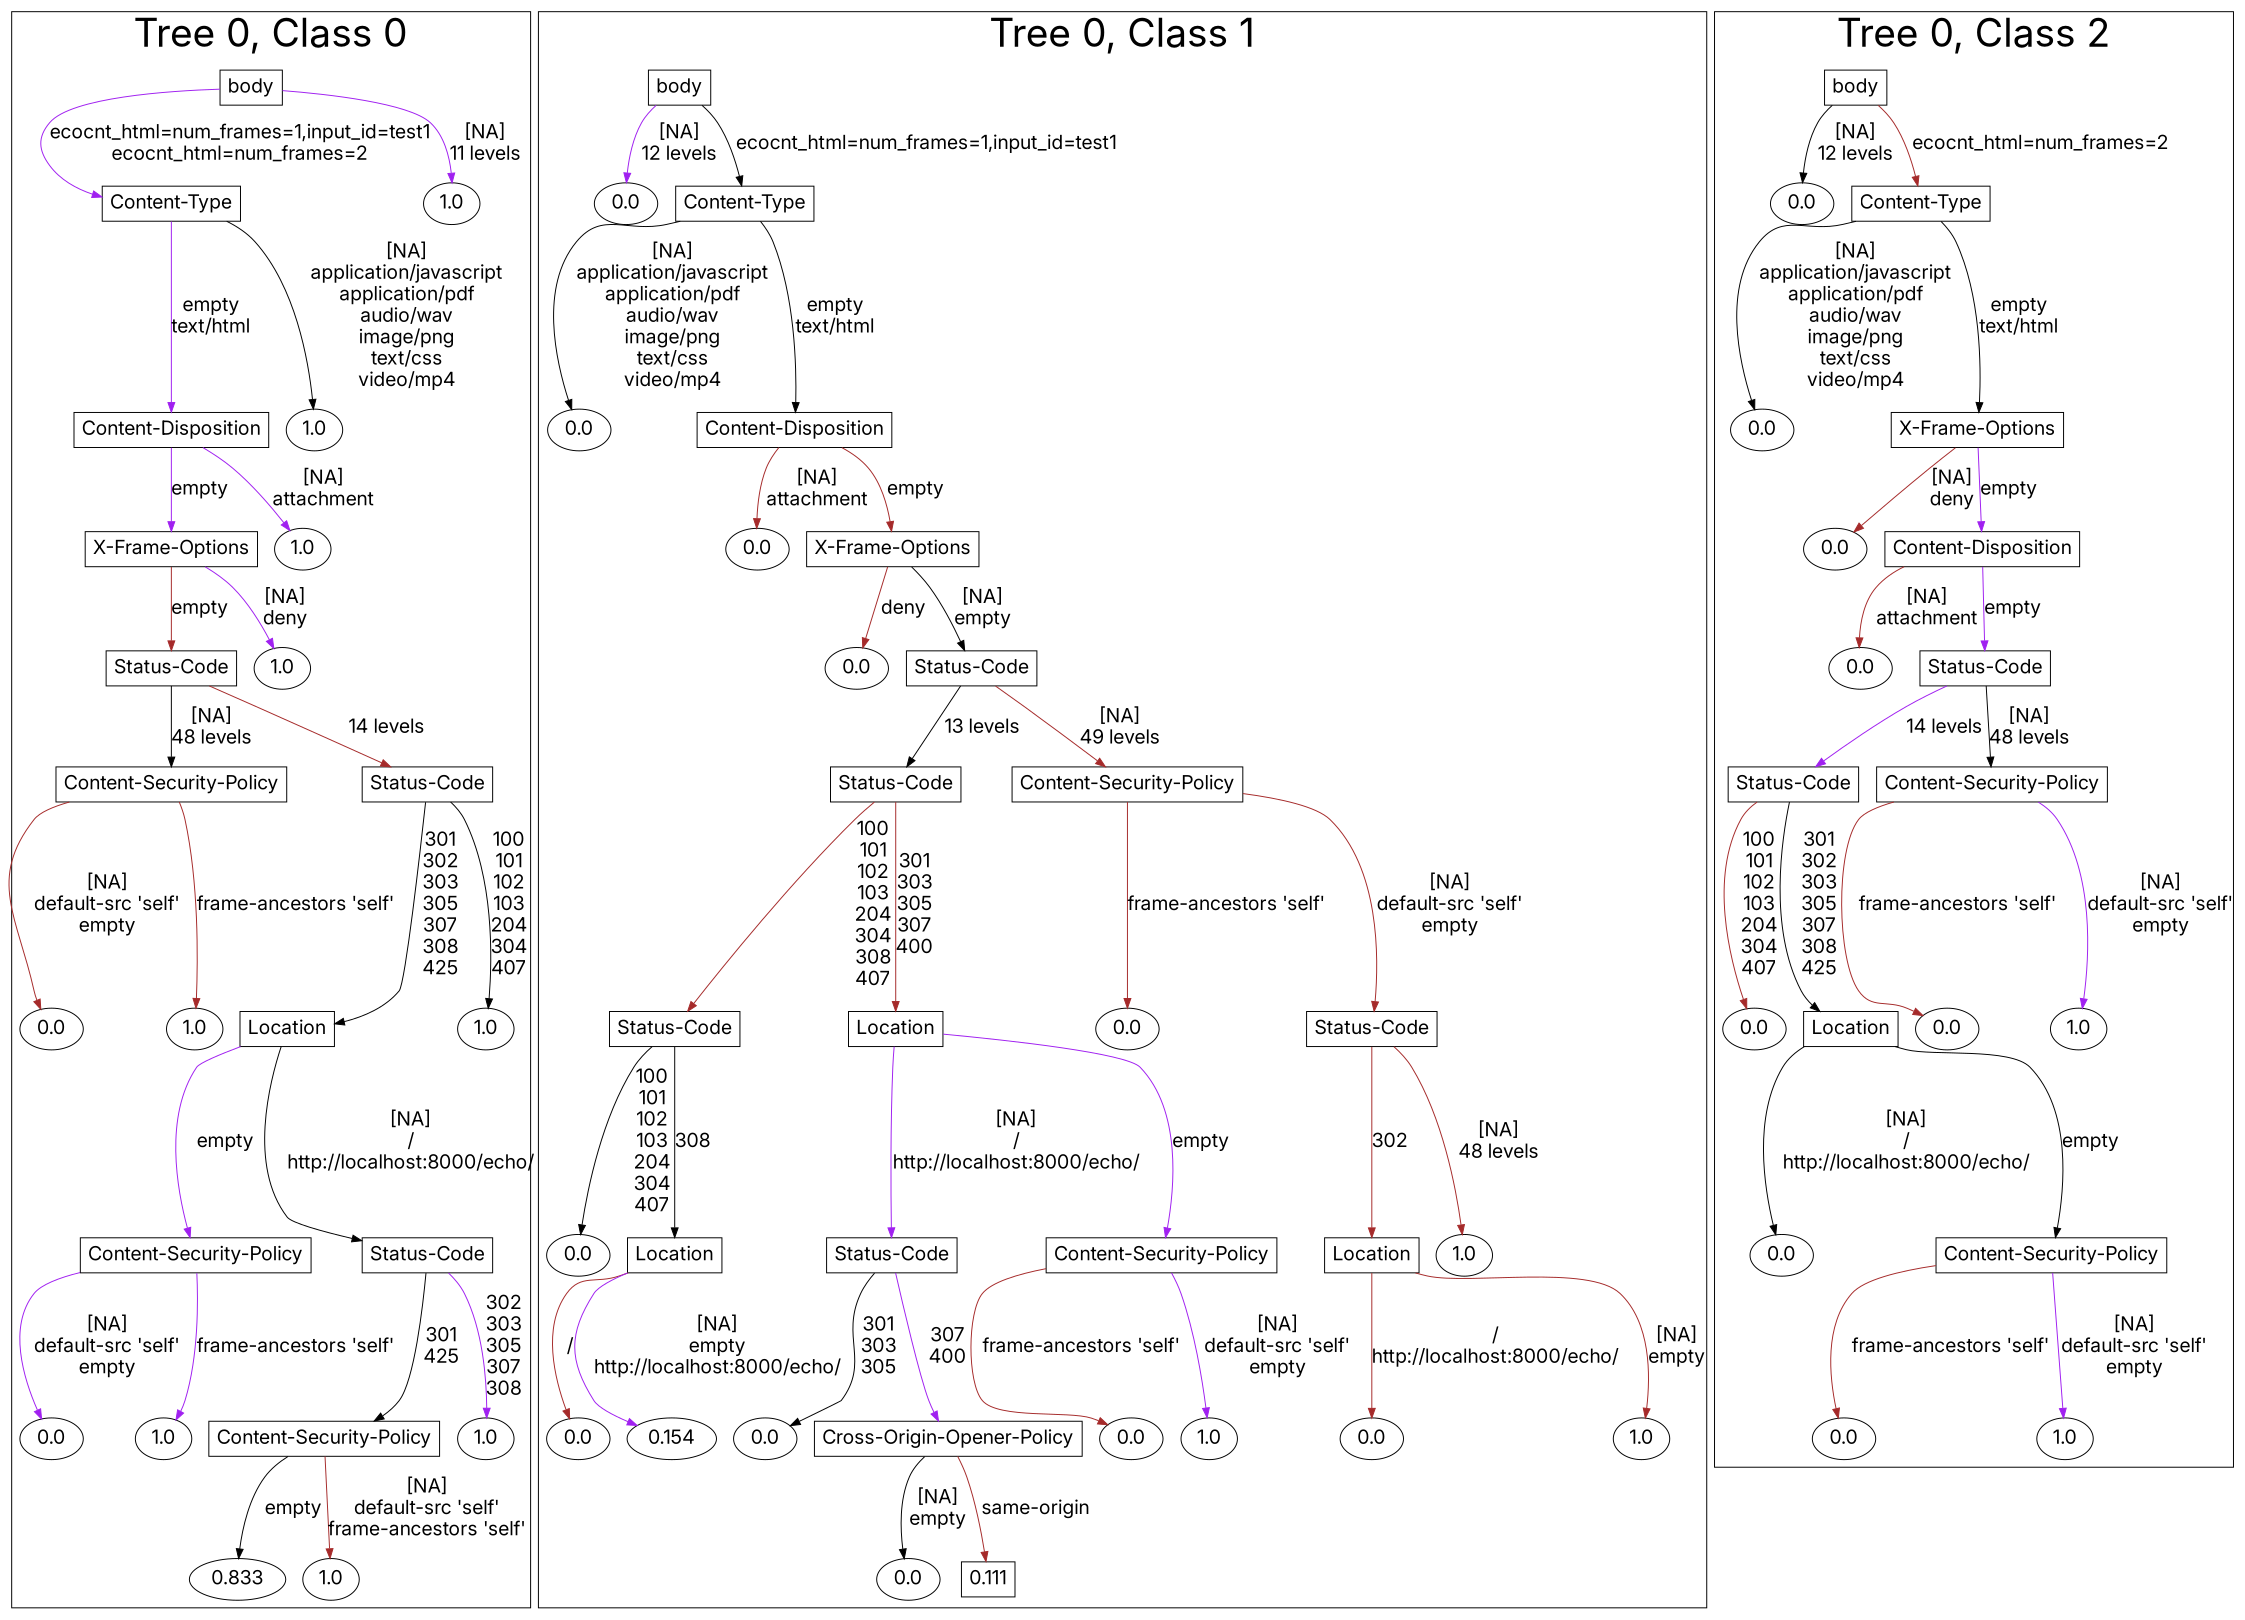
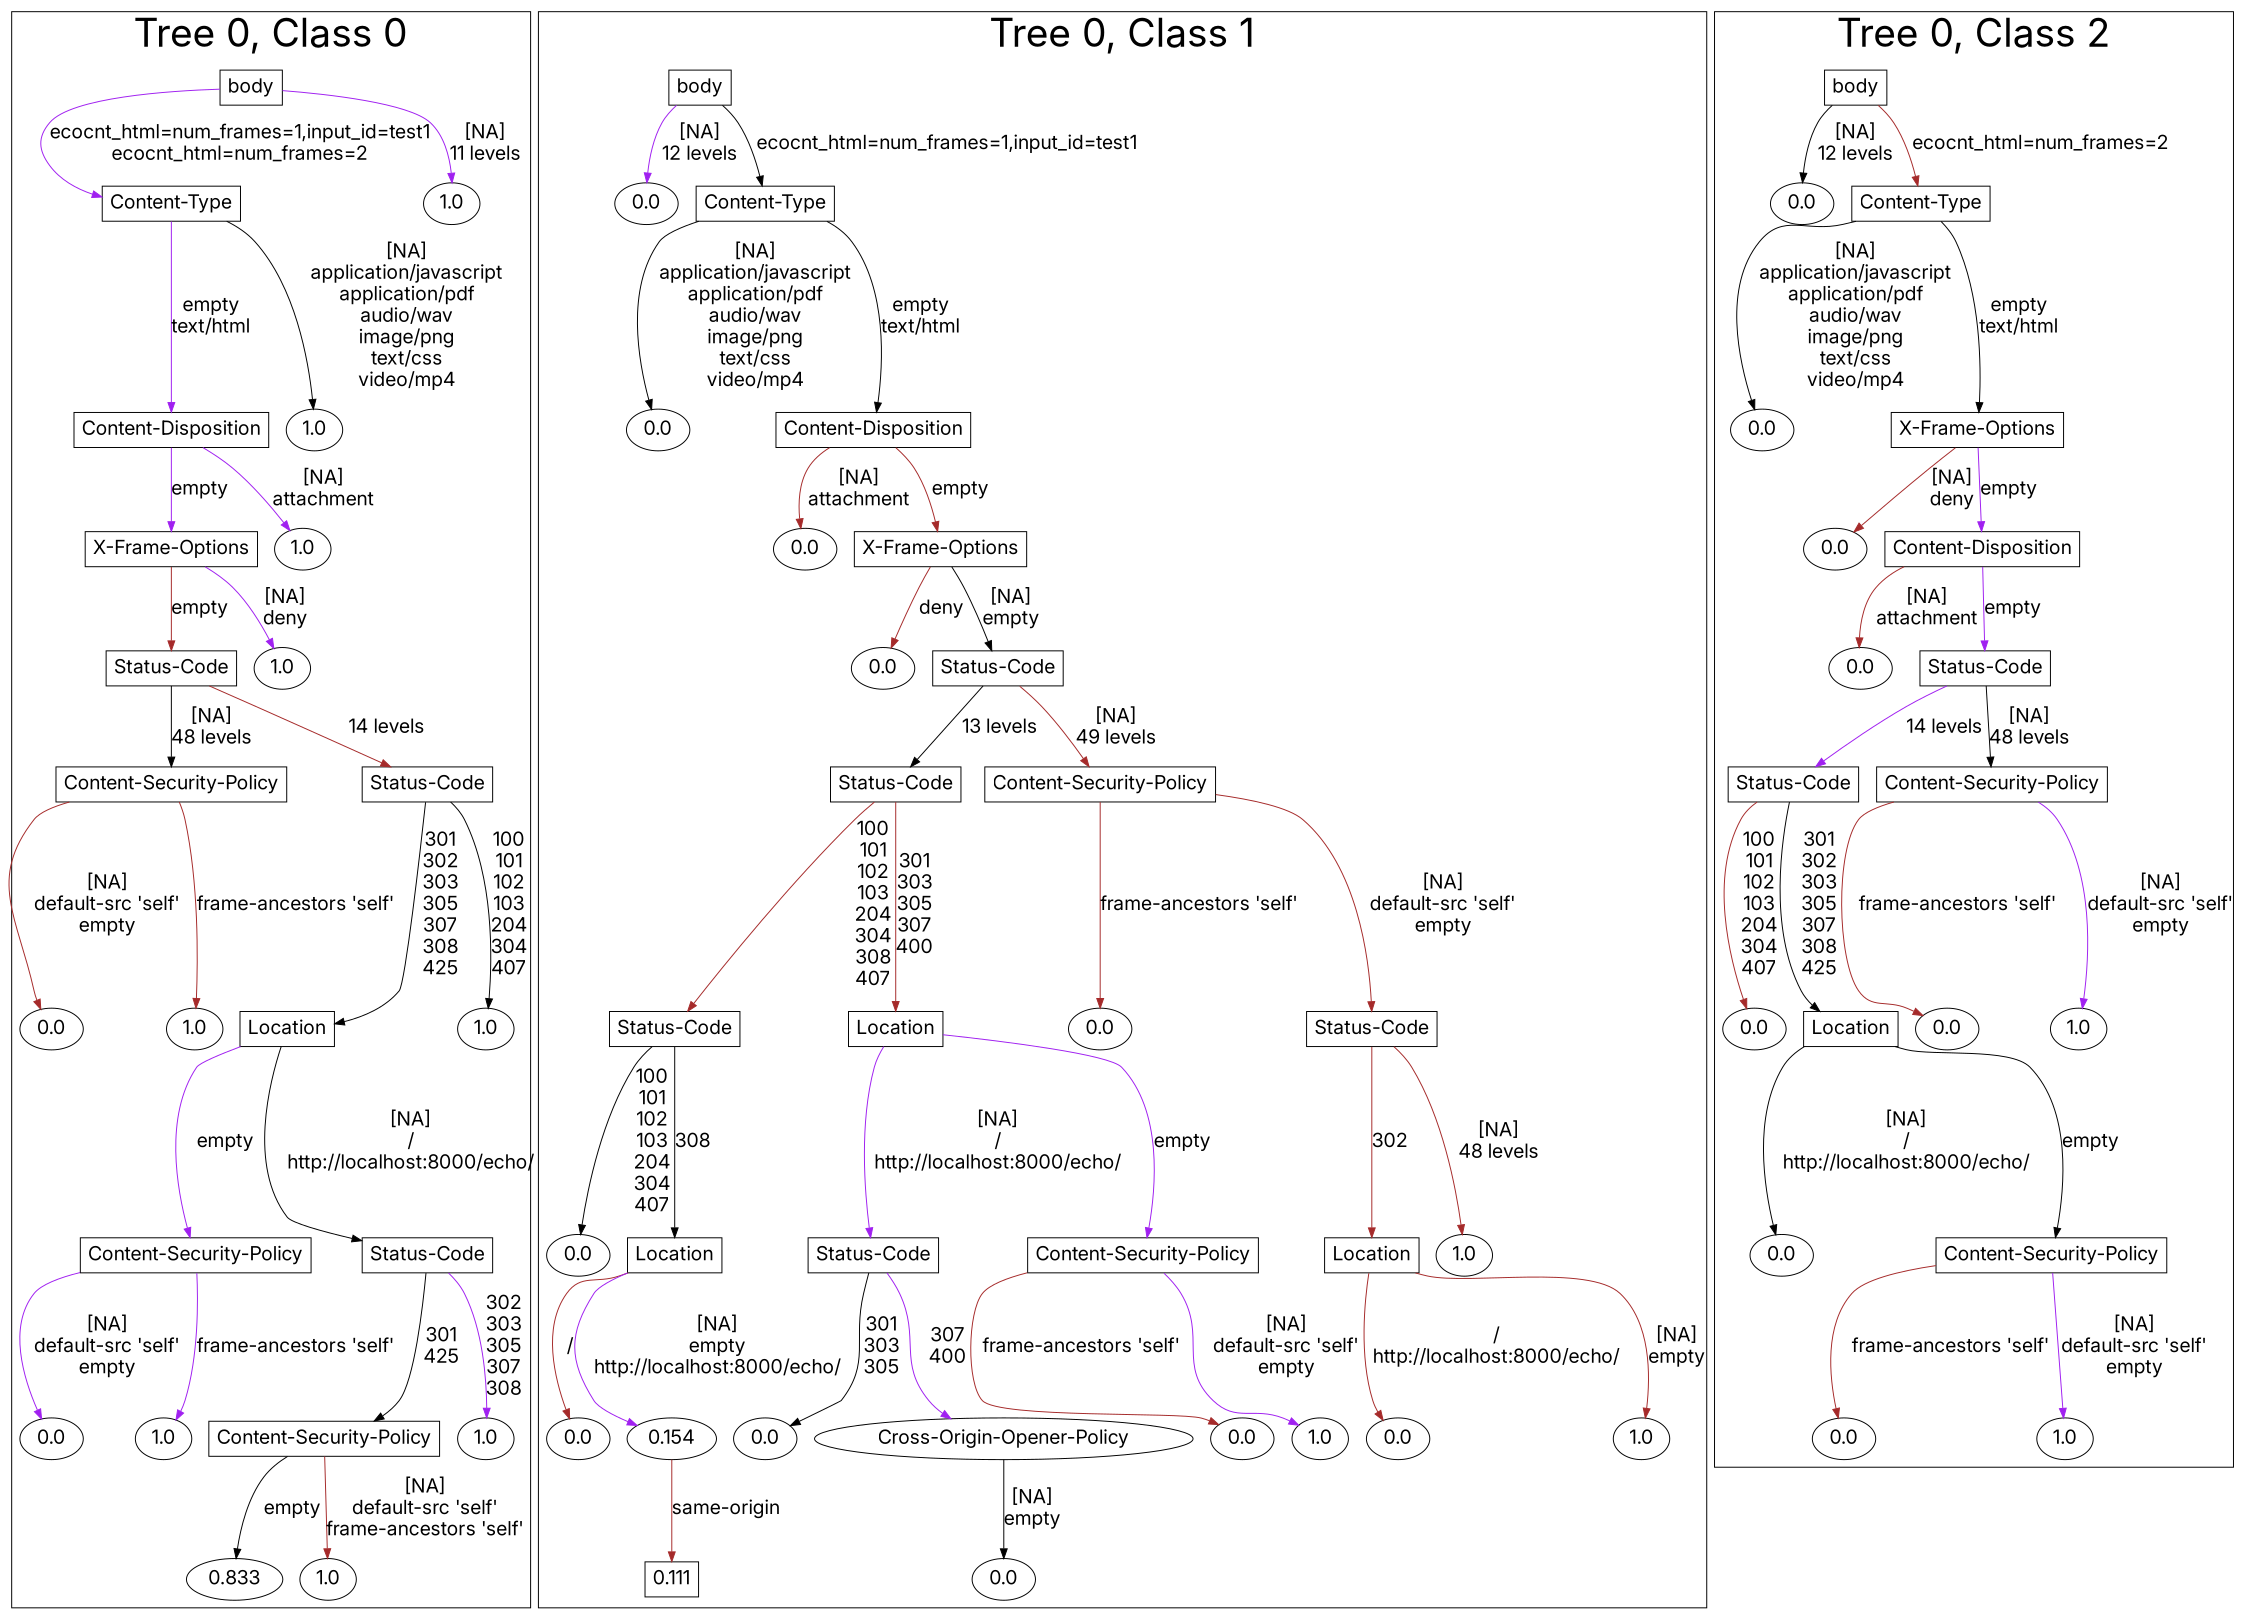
(948, 1439) -> (1004, 1439)
(975, 1503) -> (672, 1506)
